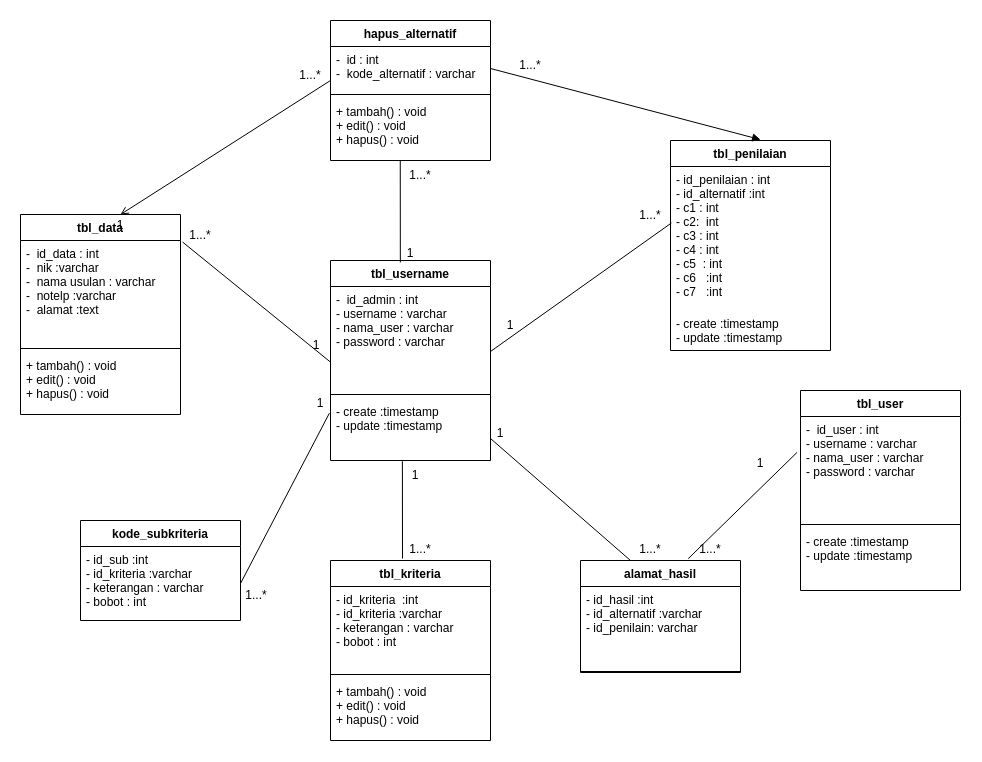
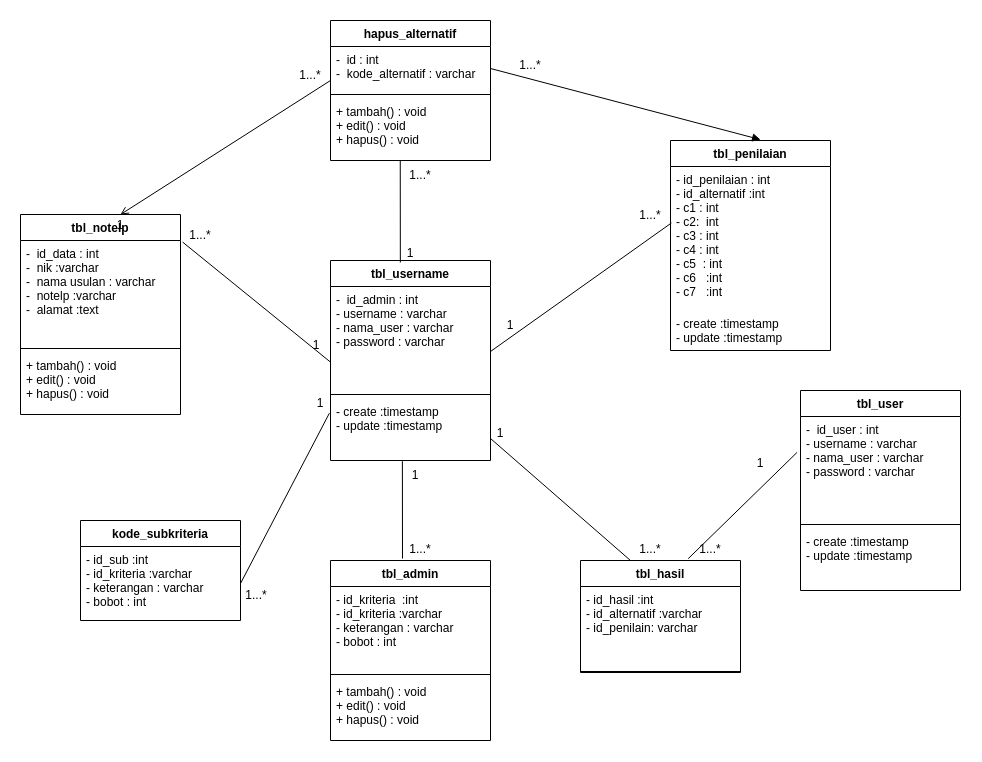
(100, 228) -> (100, 228)
(410, 574) -> (410, 574)
(660, 574) -> (660, 574)
